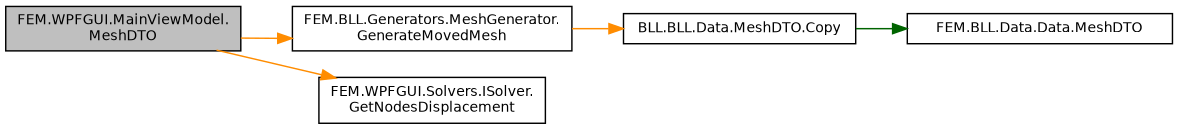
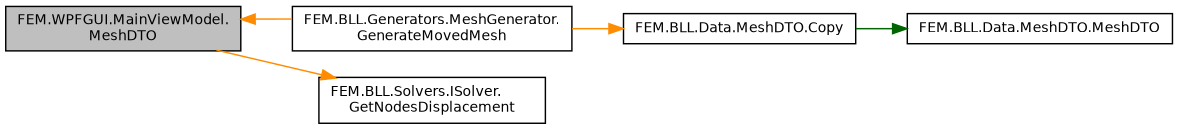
(740, 29) -> (740, 29)
(1040, 29) -> (1040, 29)
(259, 38) -> (274, 19)
(432, 100) -> (432, 100)
